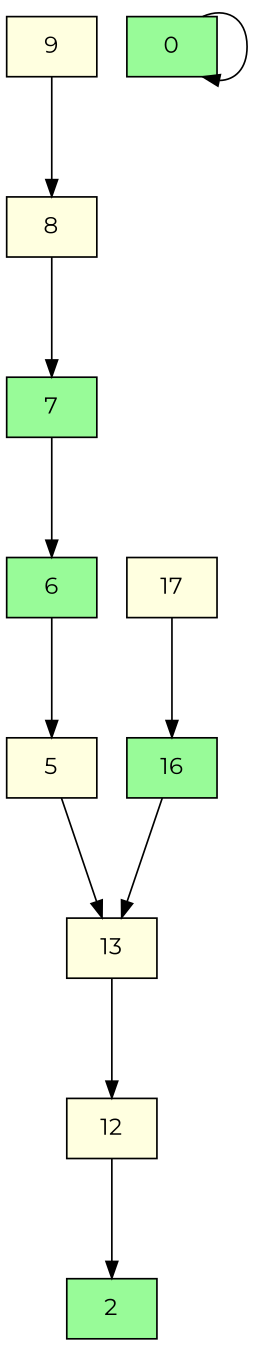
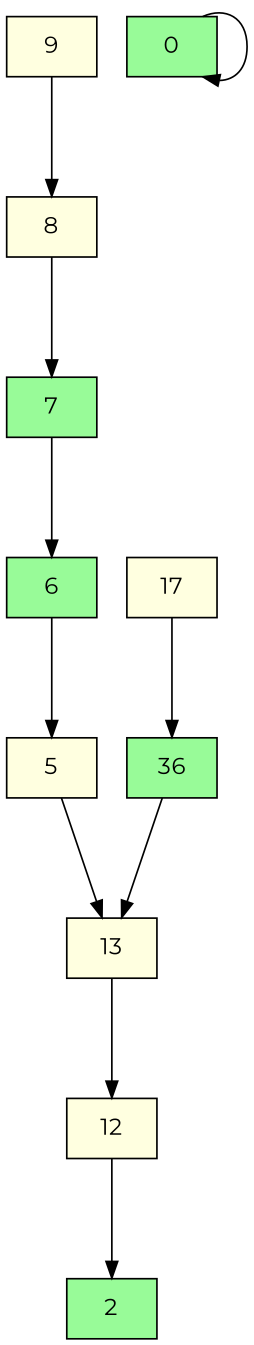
(172, 768) -> (172, 768)
